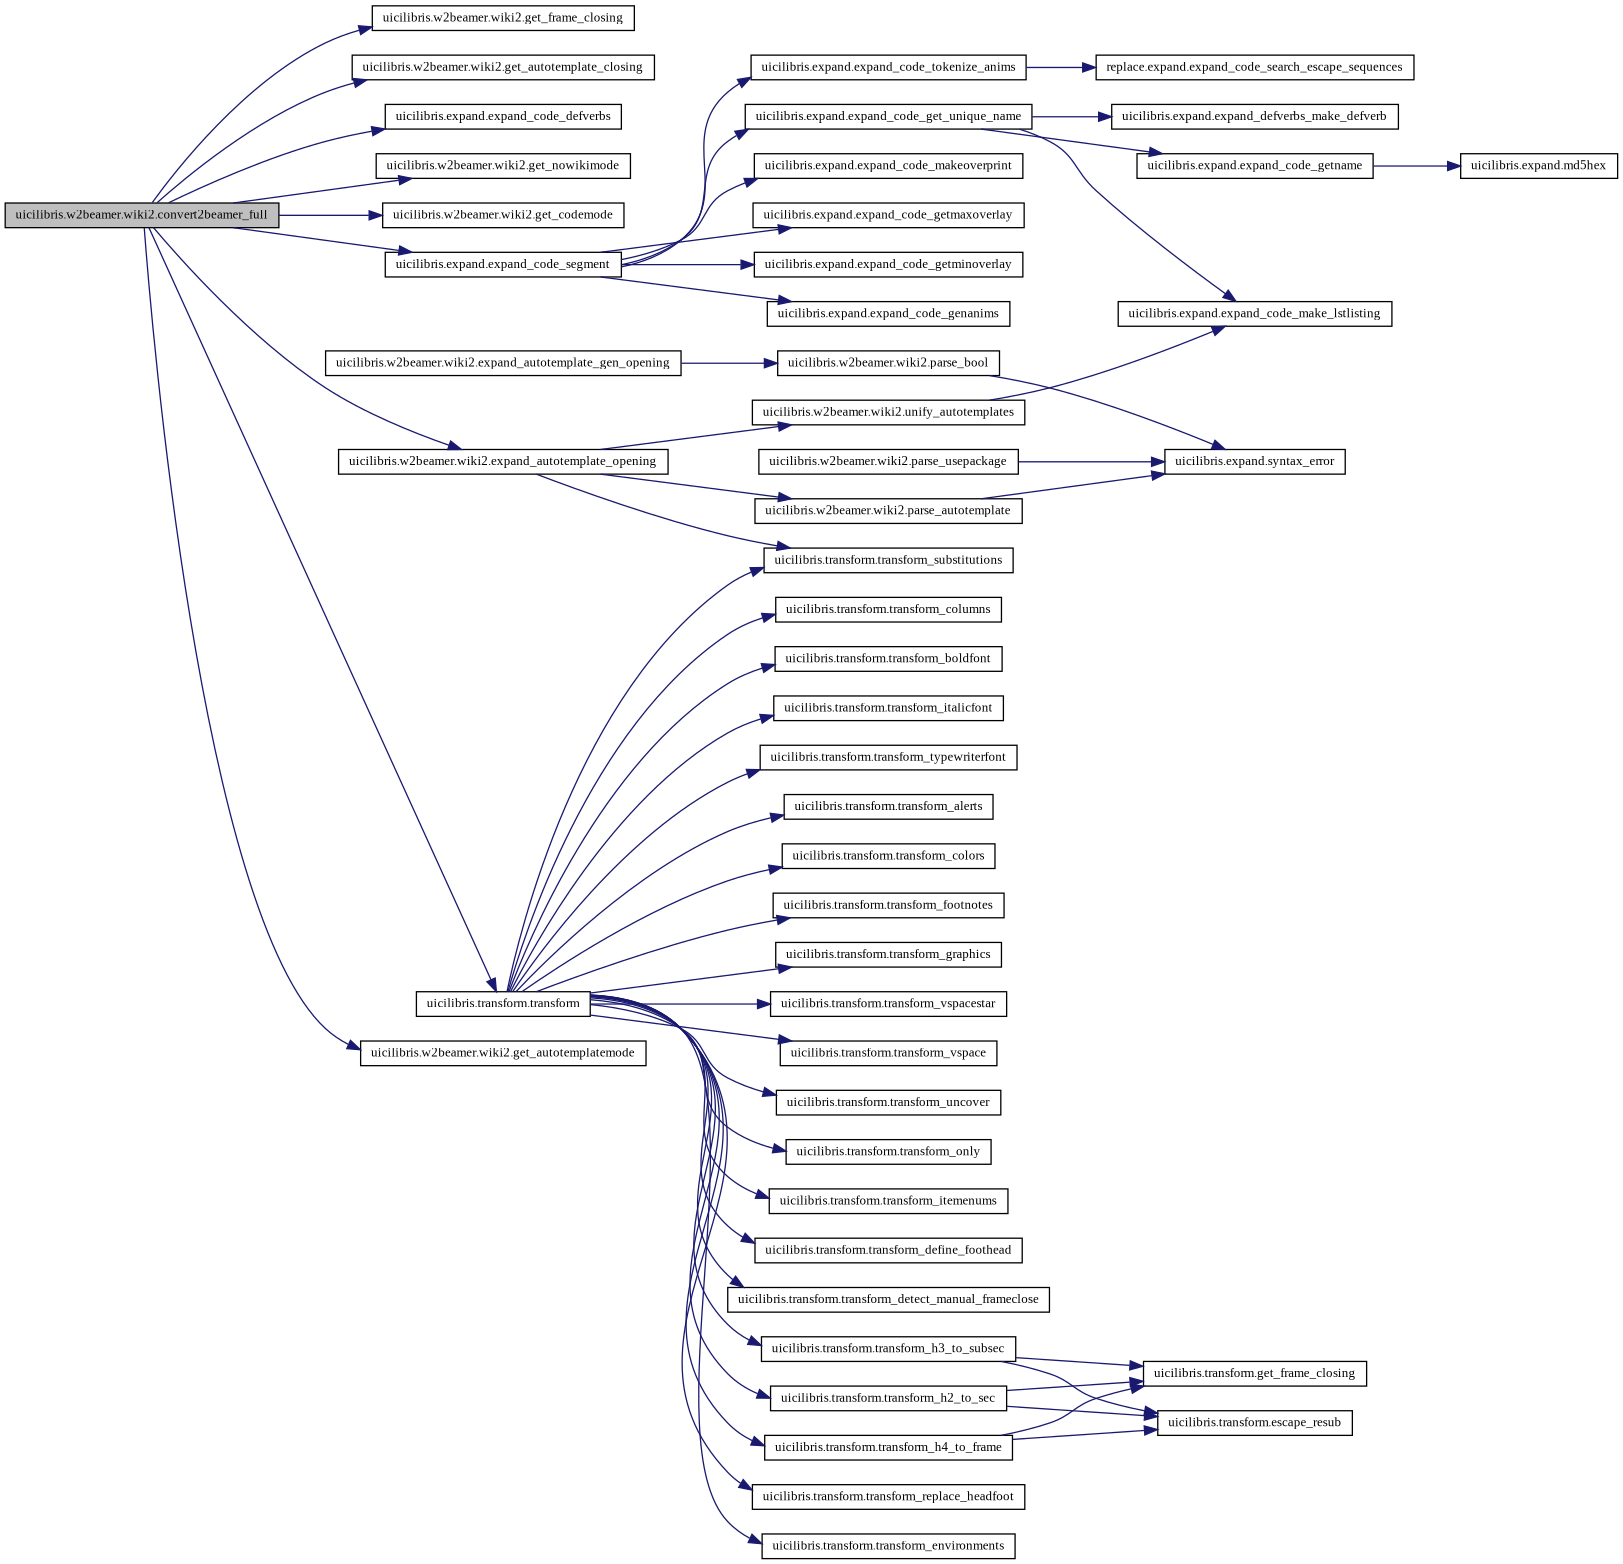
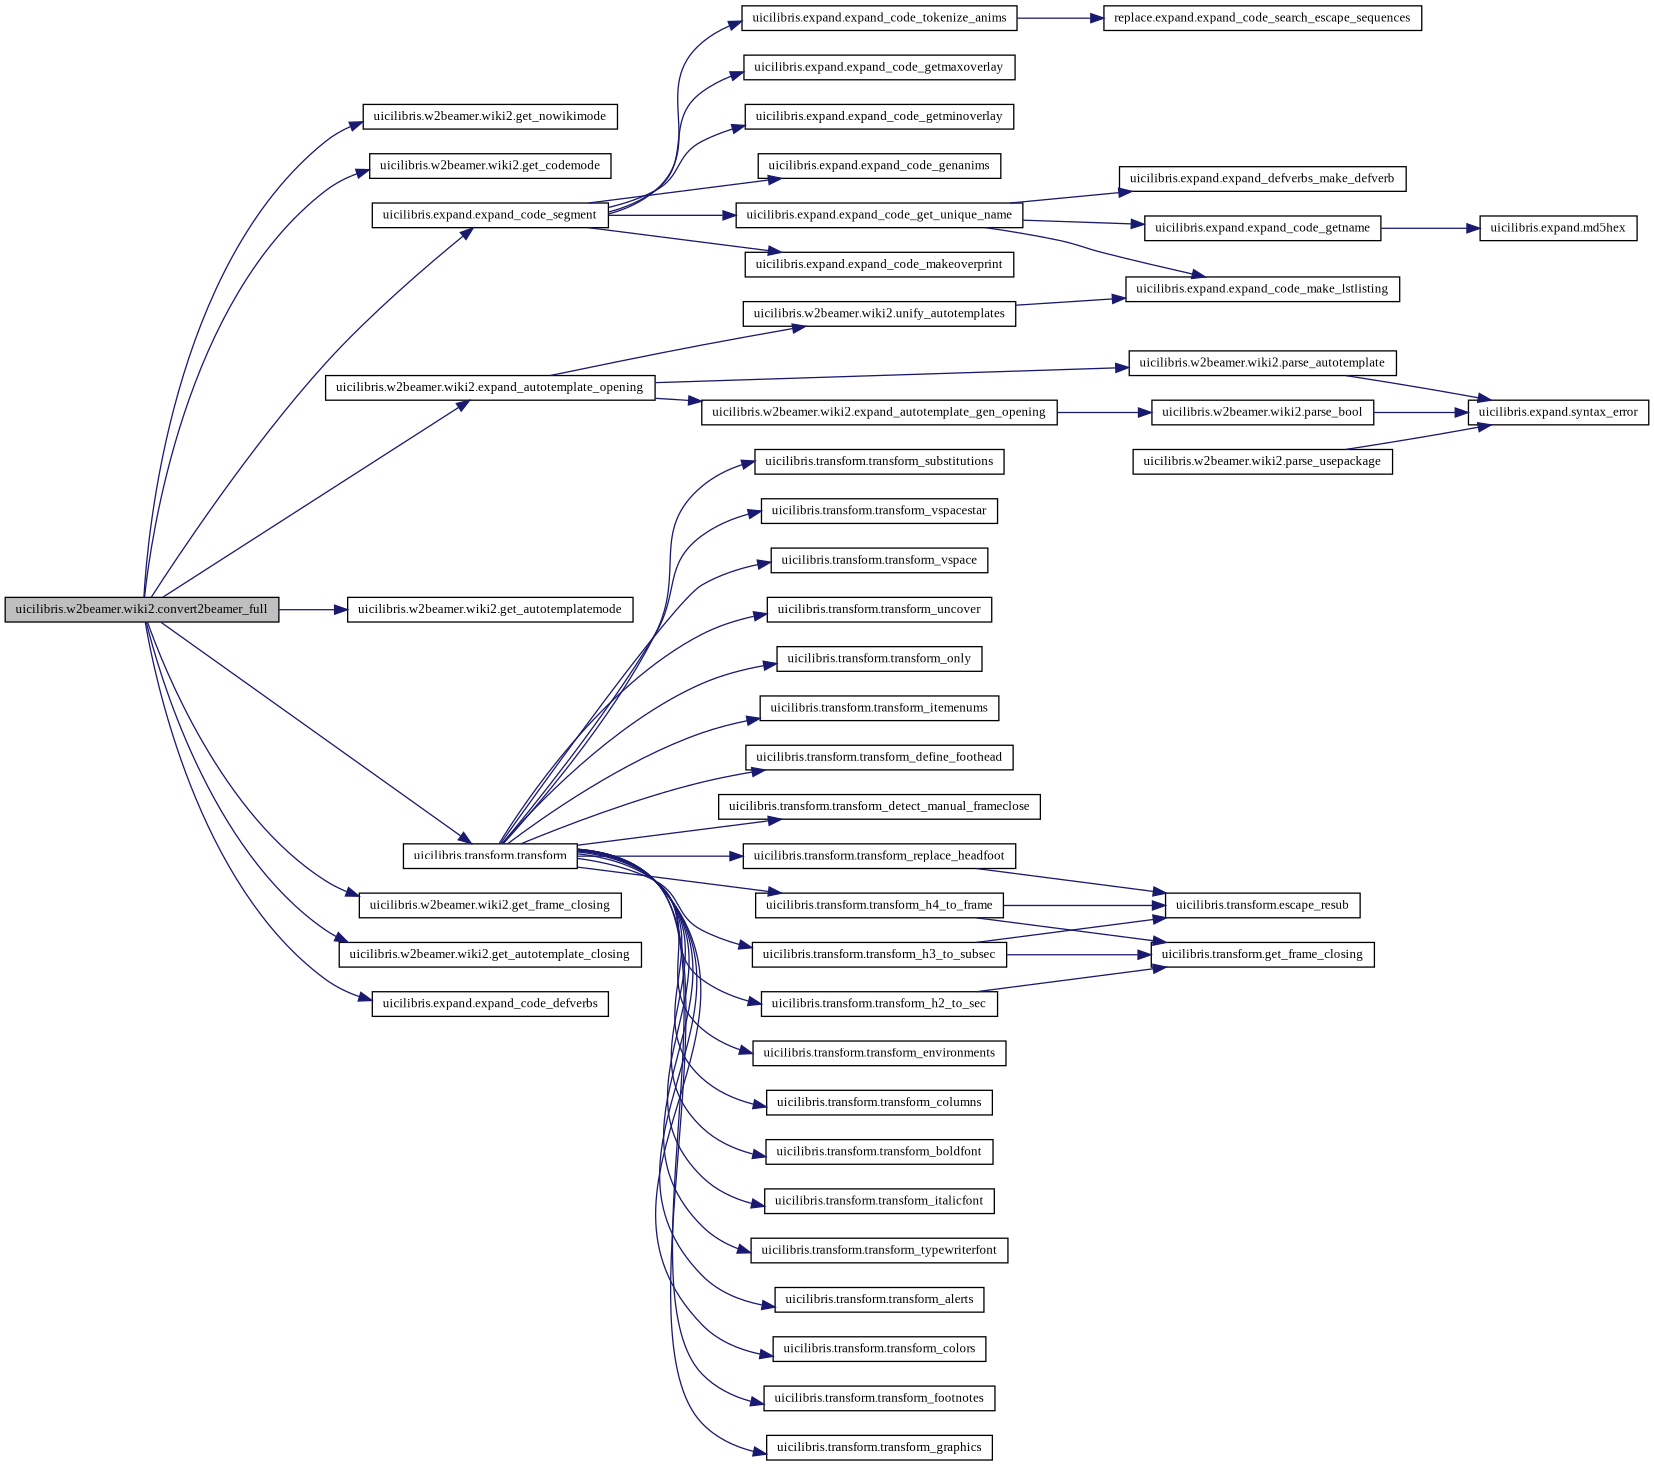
(655, 515) -> (672, 399)
(1086, 1412) -> (1065, 880)
